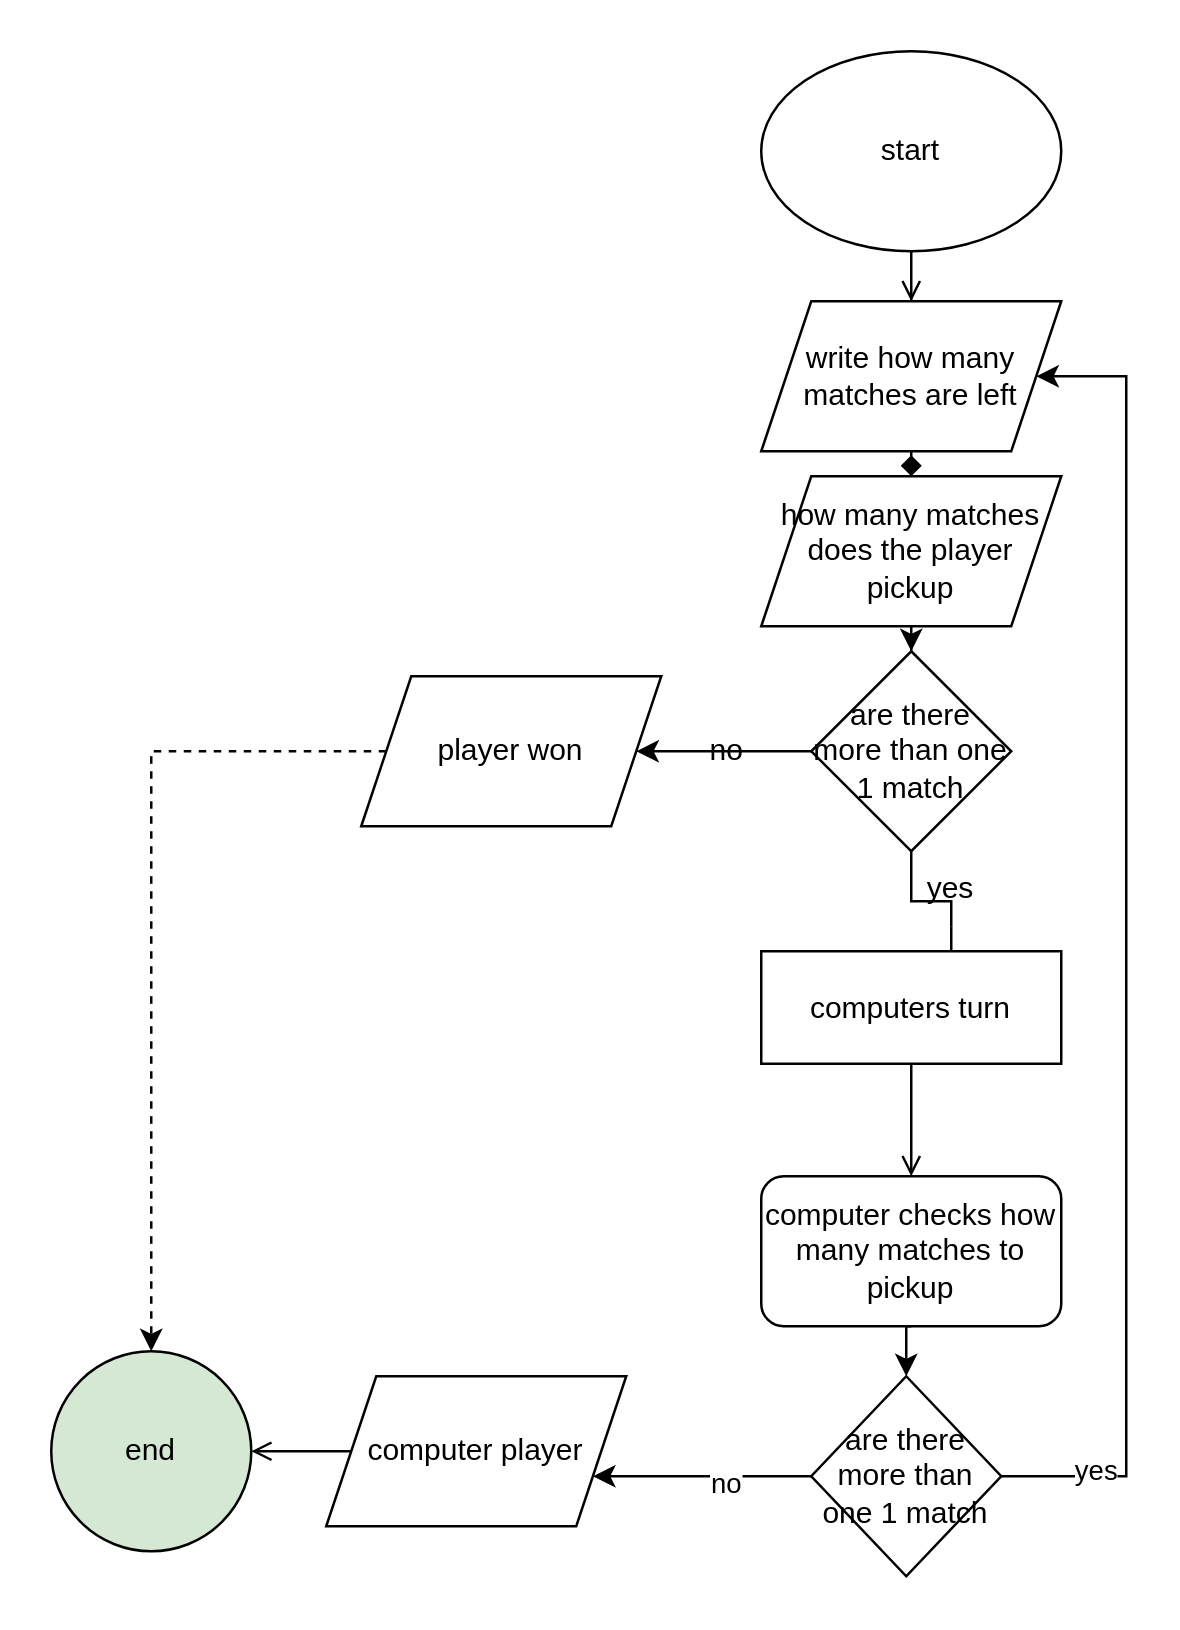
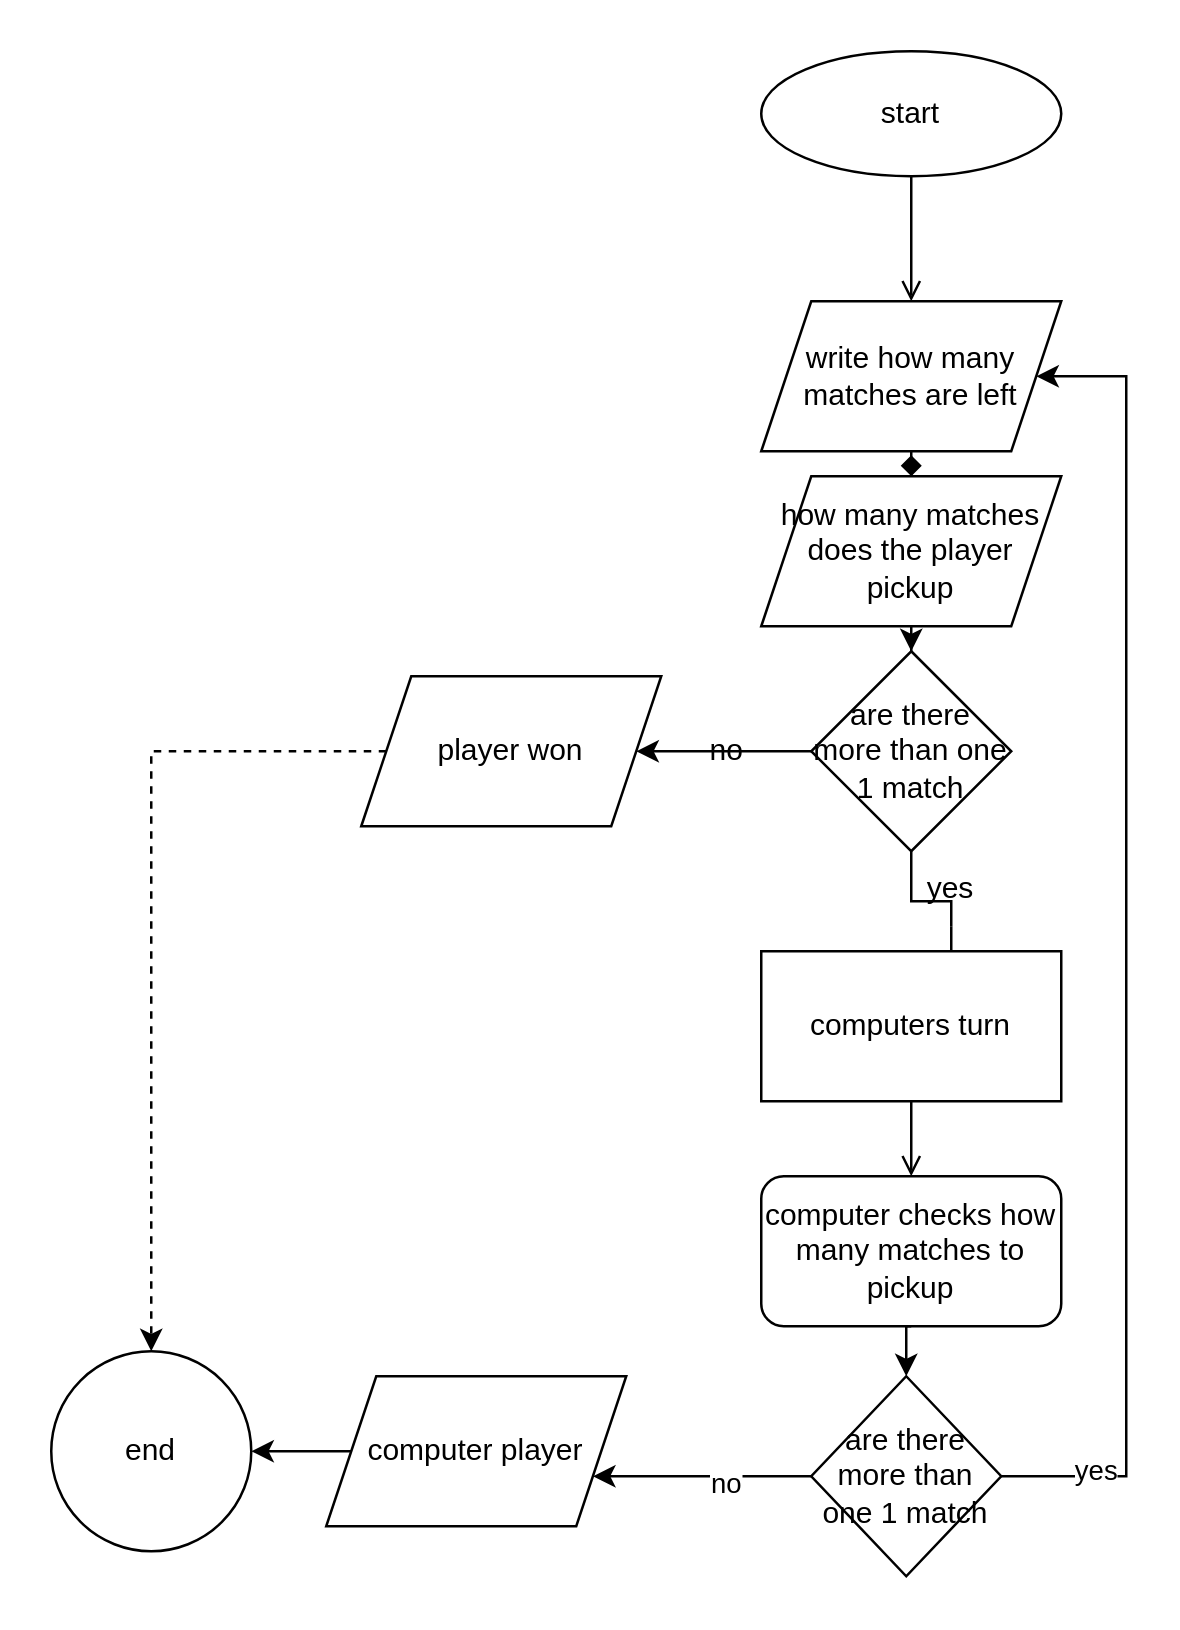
(911, 151) -> (911, 114)
(911, 1008) -> (911, 1026)
(151, 1451) -> (151, 1451)
(265, 1451) -> (269, 1451)
